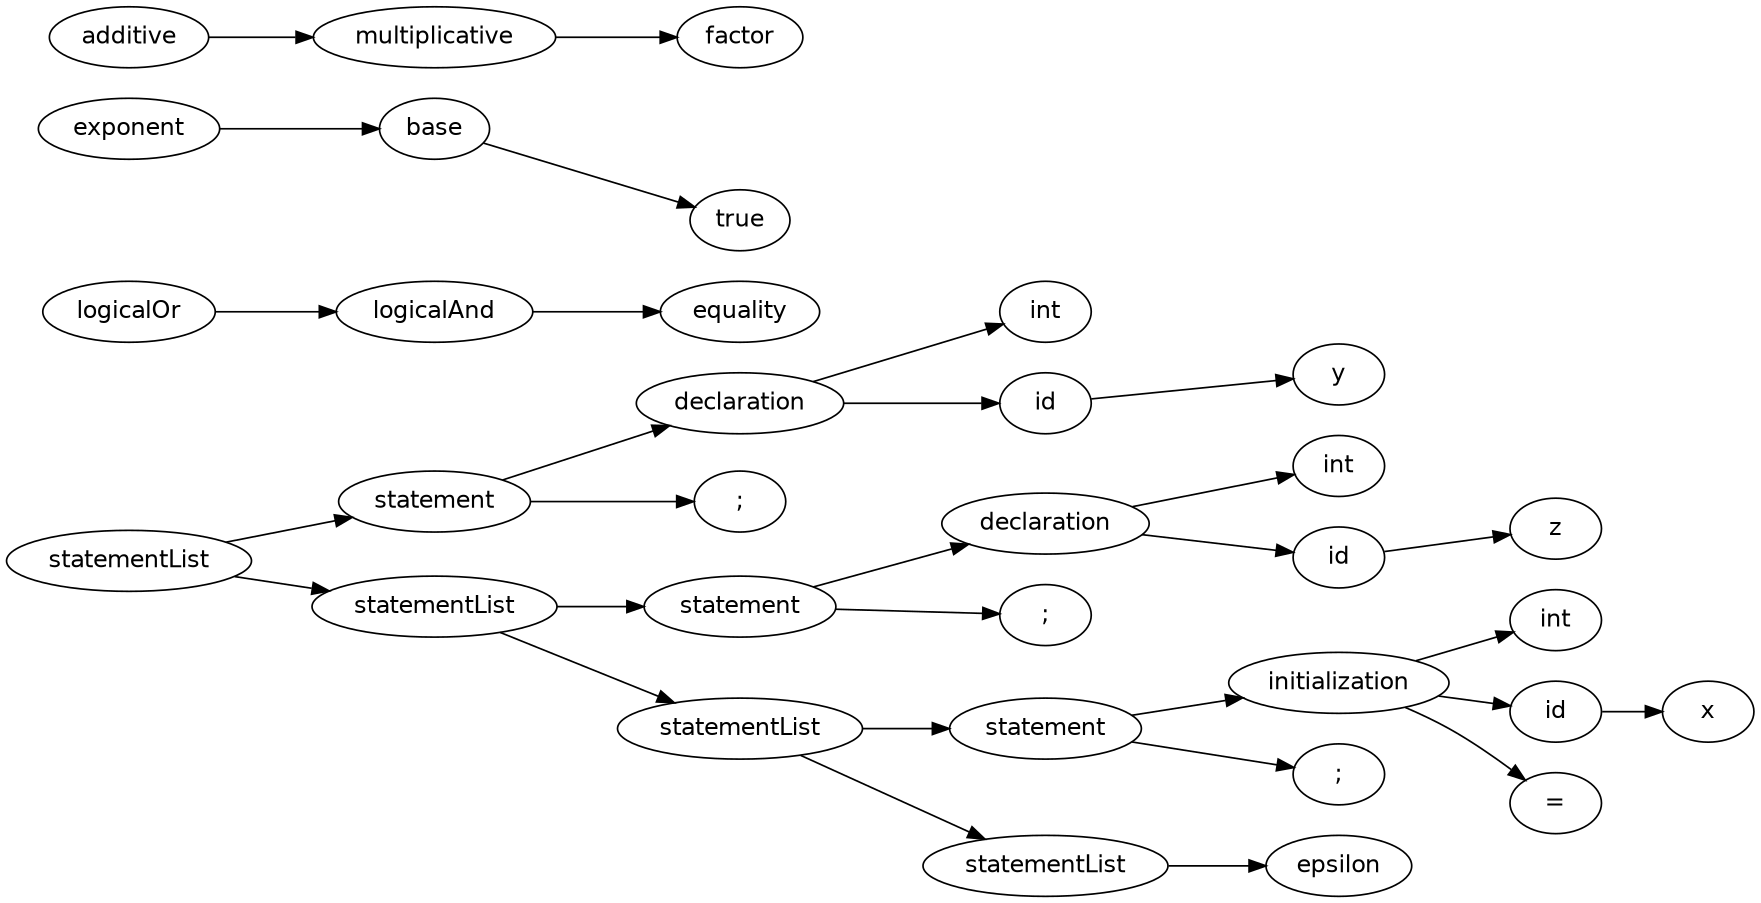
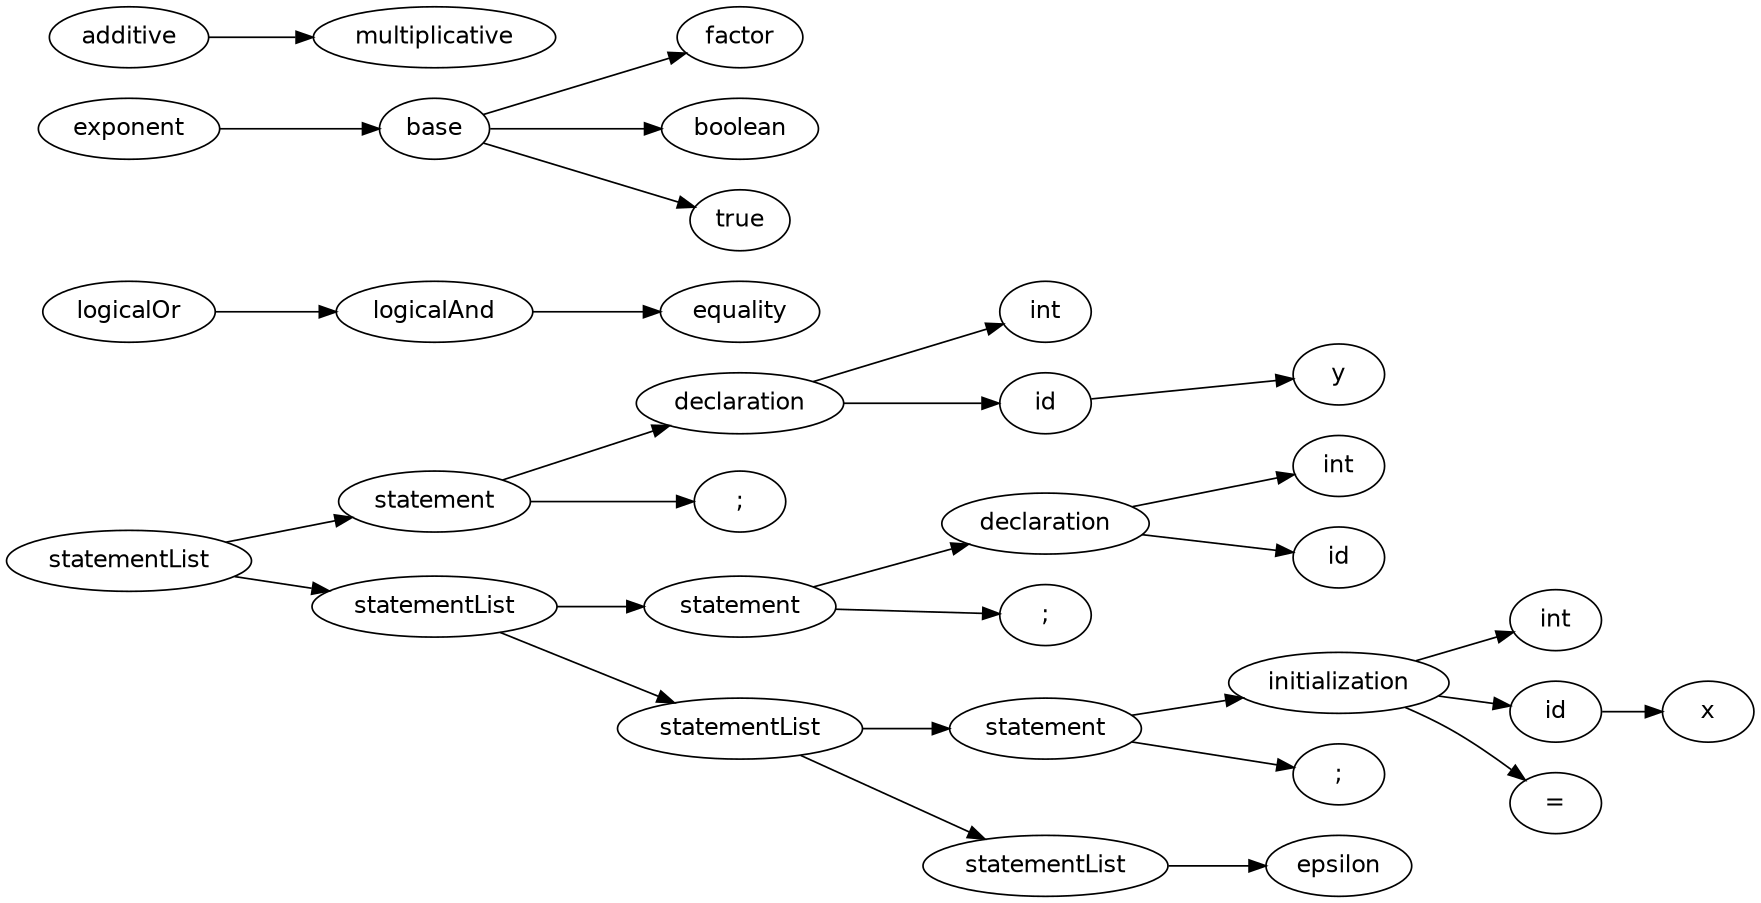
(608, 37) -> (576, 86)
none -> (740, 129)
(1556, 529) -> none
